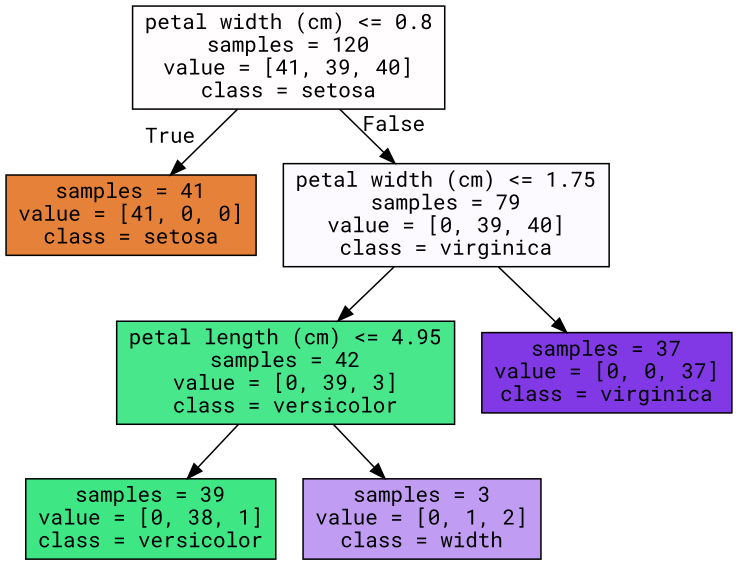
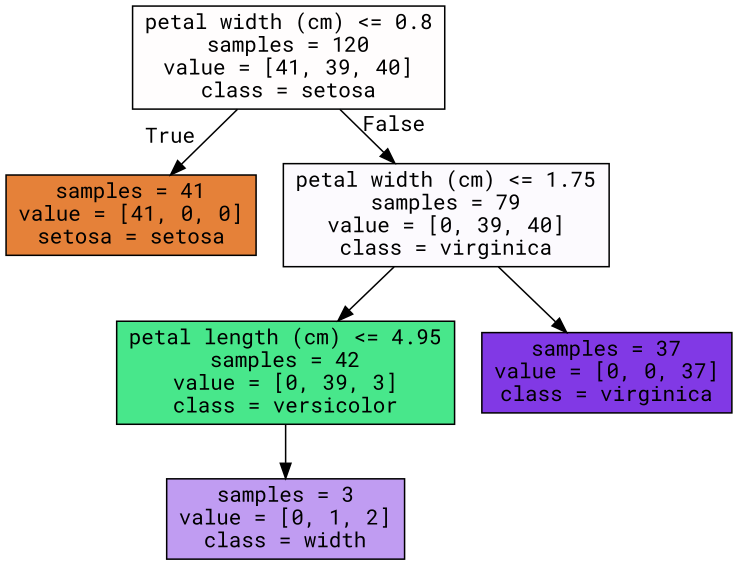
(131, 215) -> (131, 215)
(151, 519) -> none
